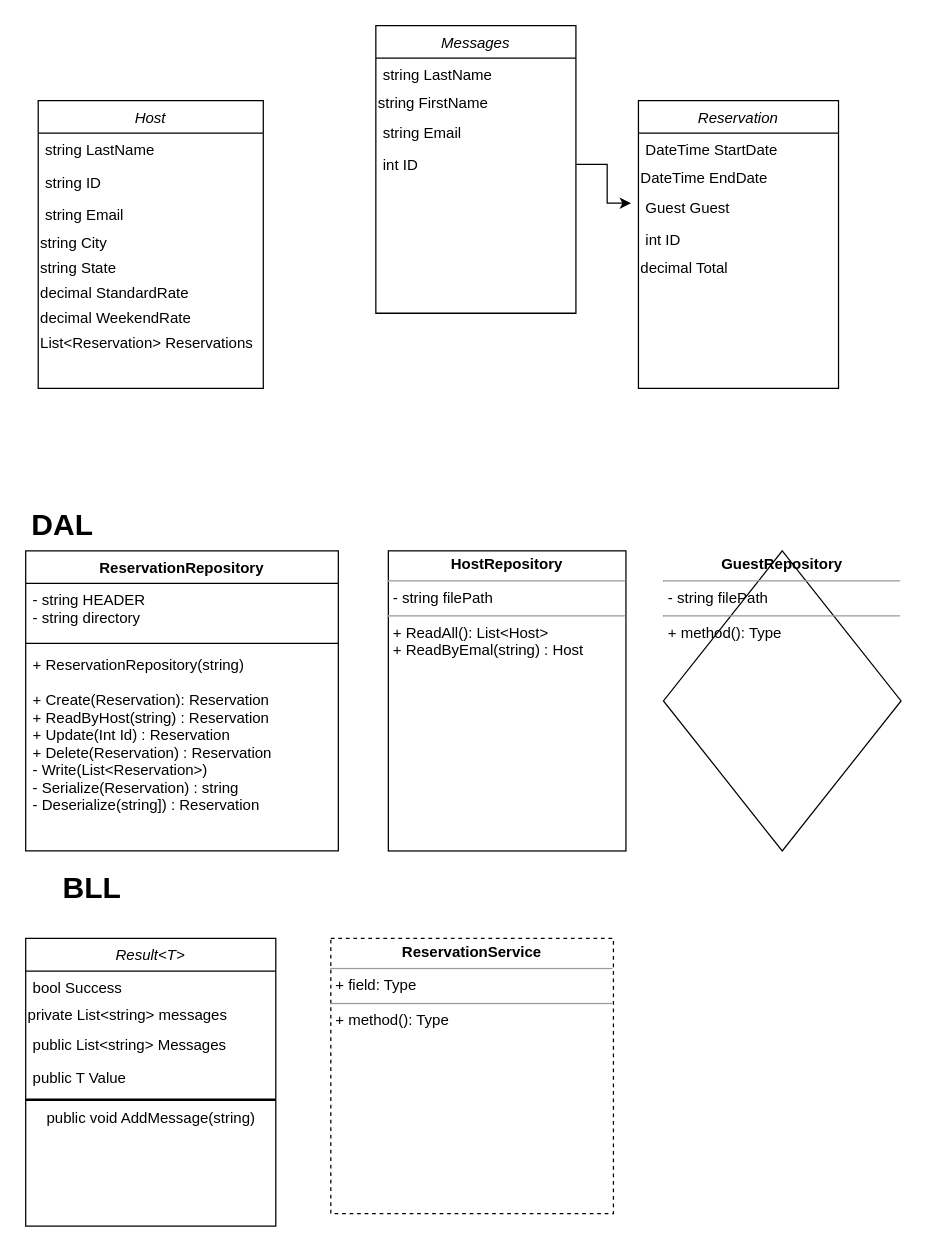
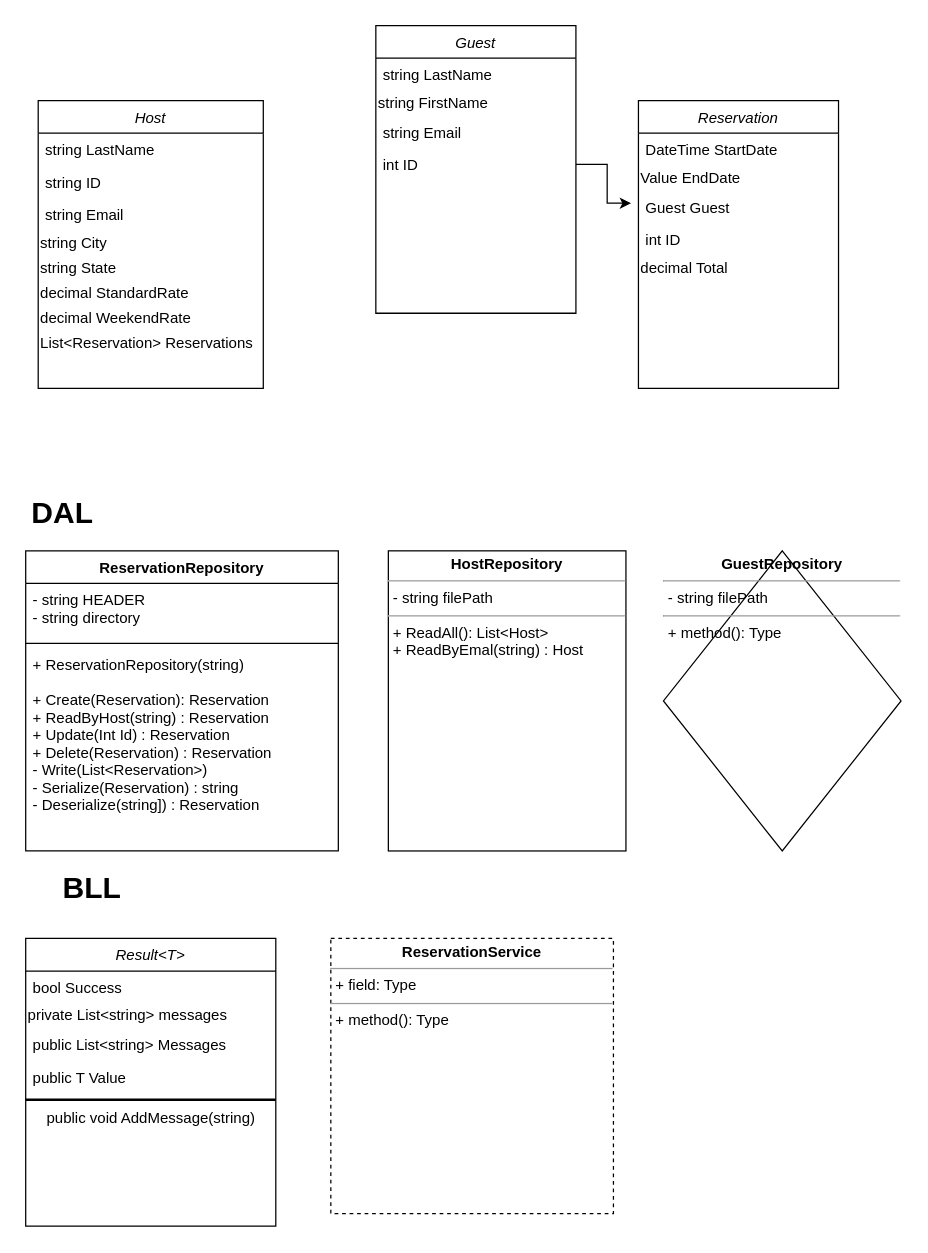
(475, 43) -> (475, 43)
(704, 178) -> (691, 178)
(144, 526) -> (144, 513)
